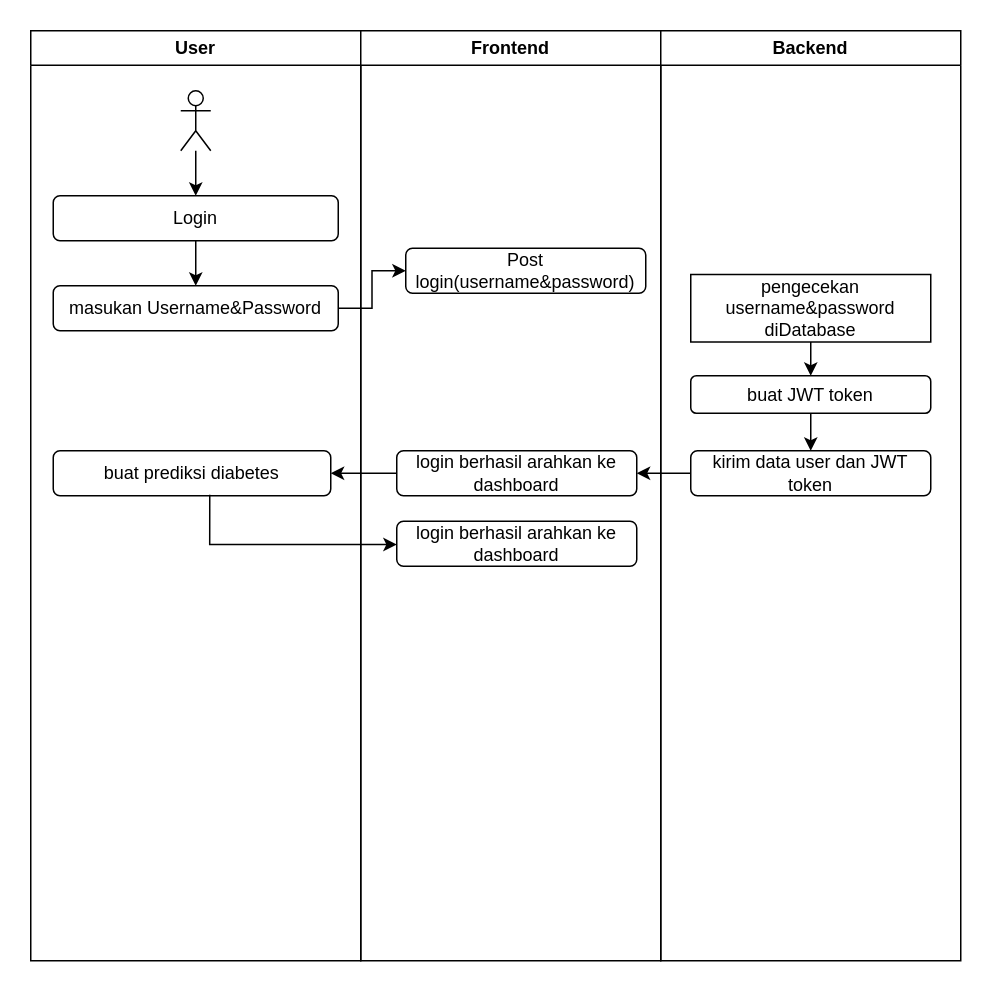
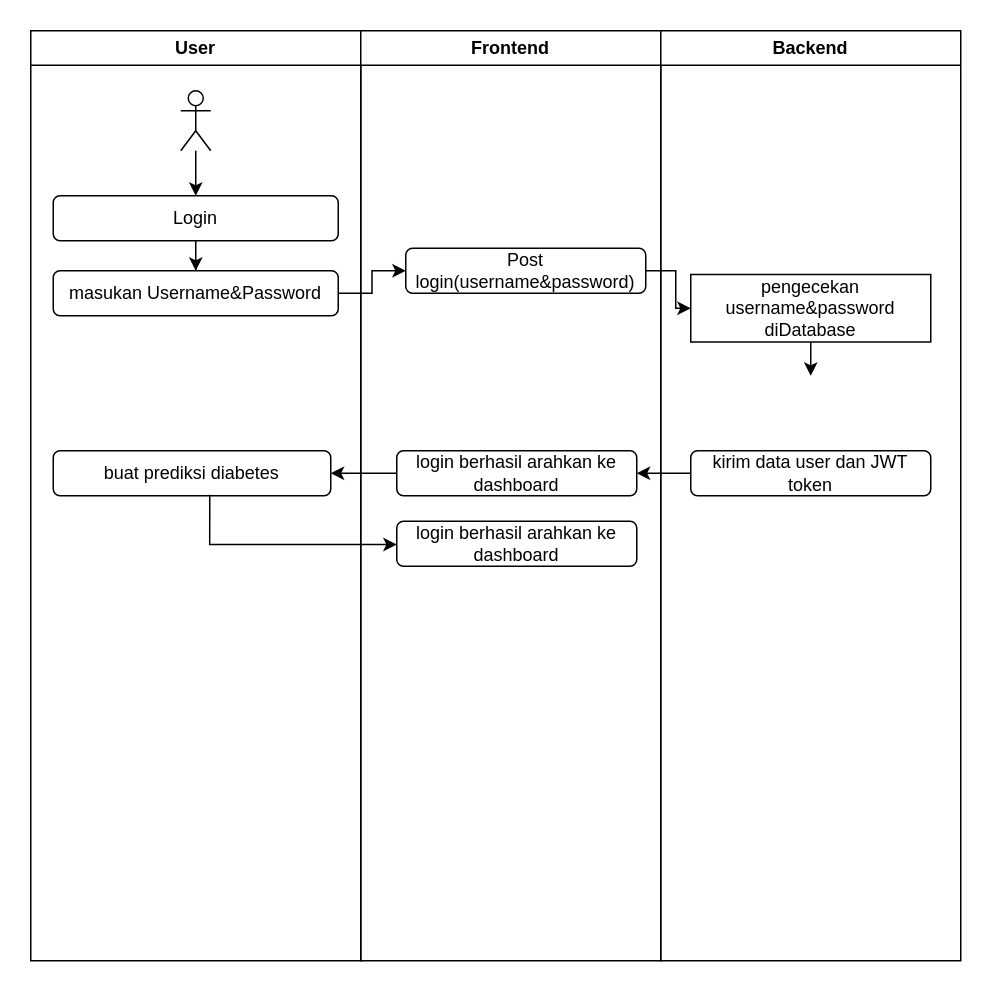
none -> (676, 277)
(196, 308) -> (196, 293)
(811, 395) -> none
(811, 437) -> none
